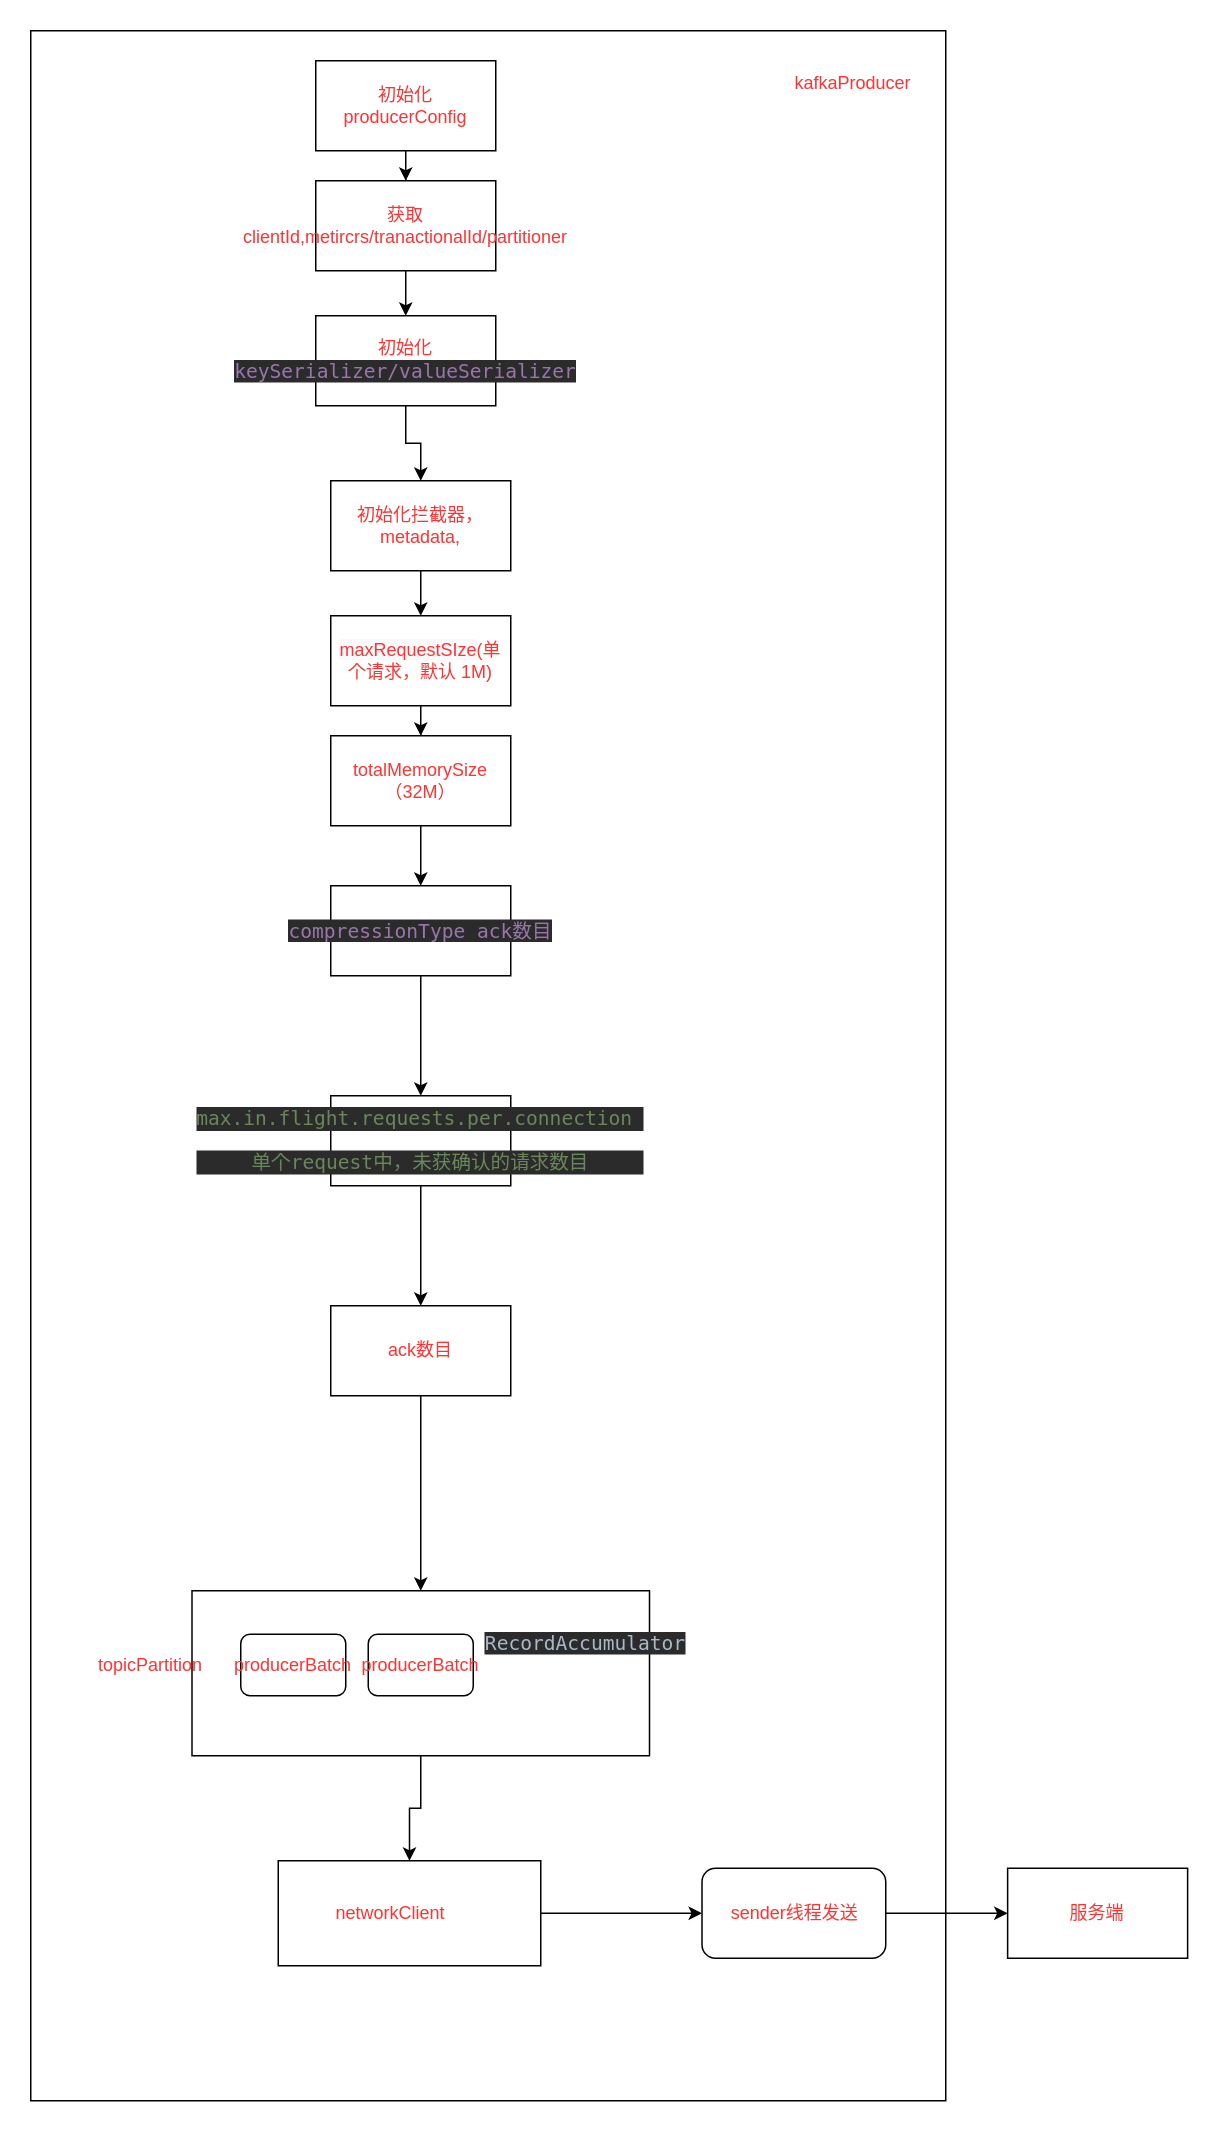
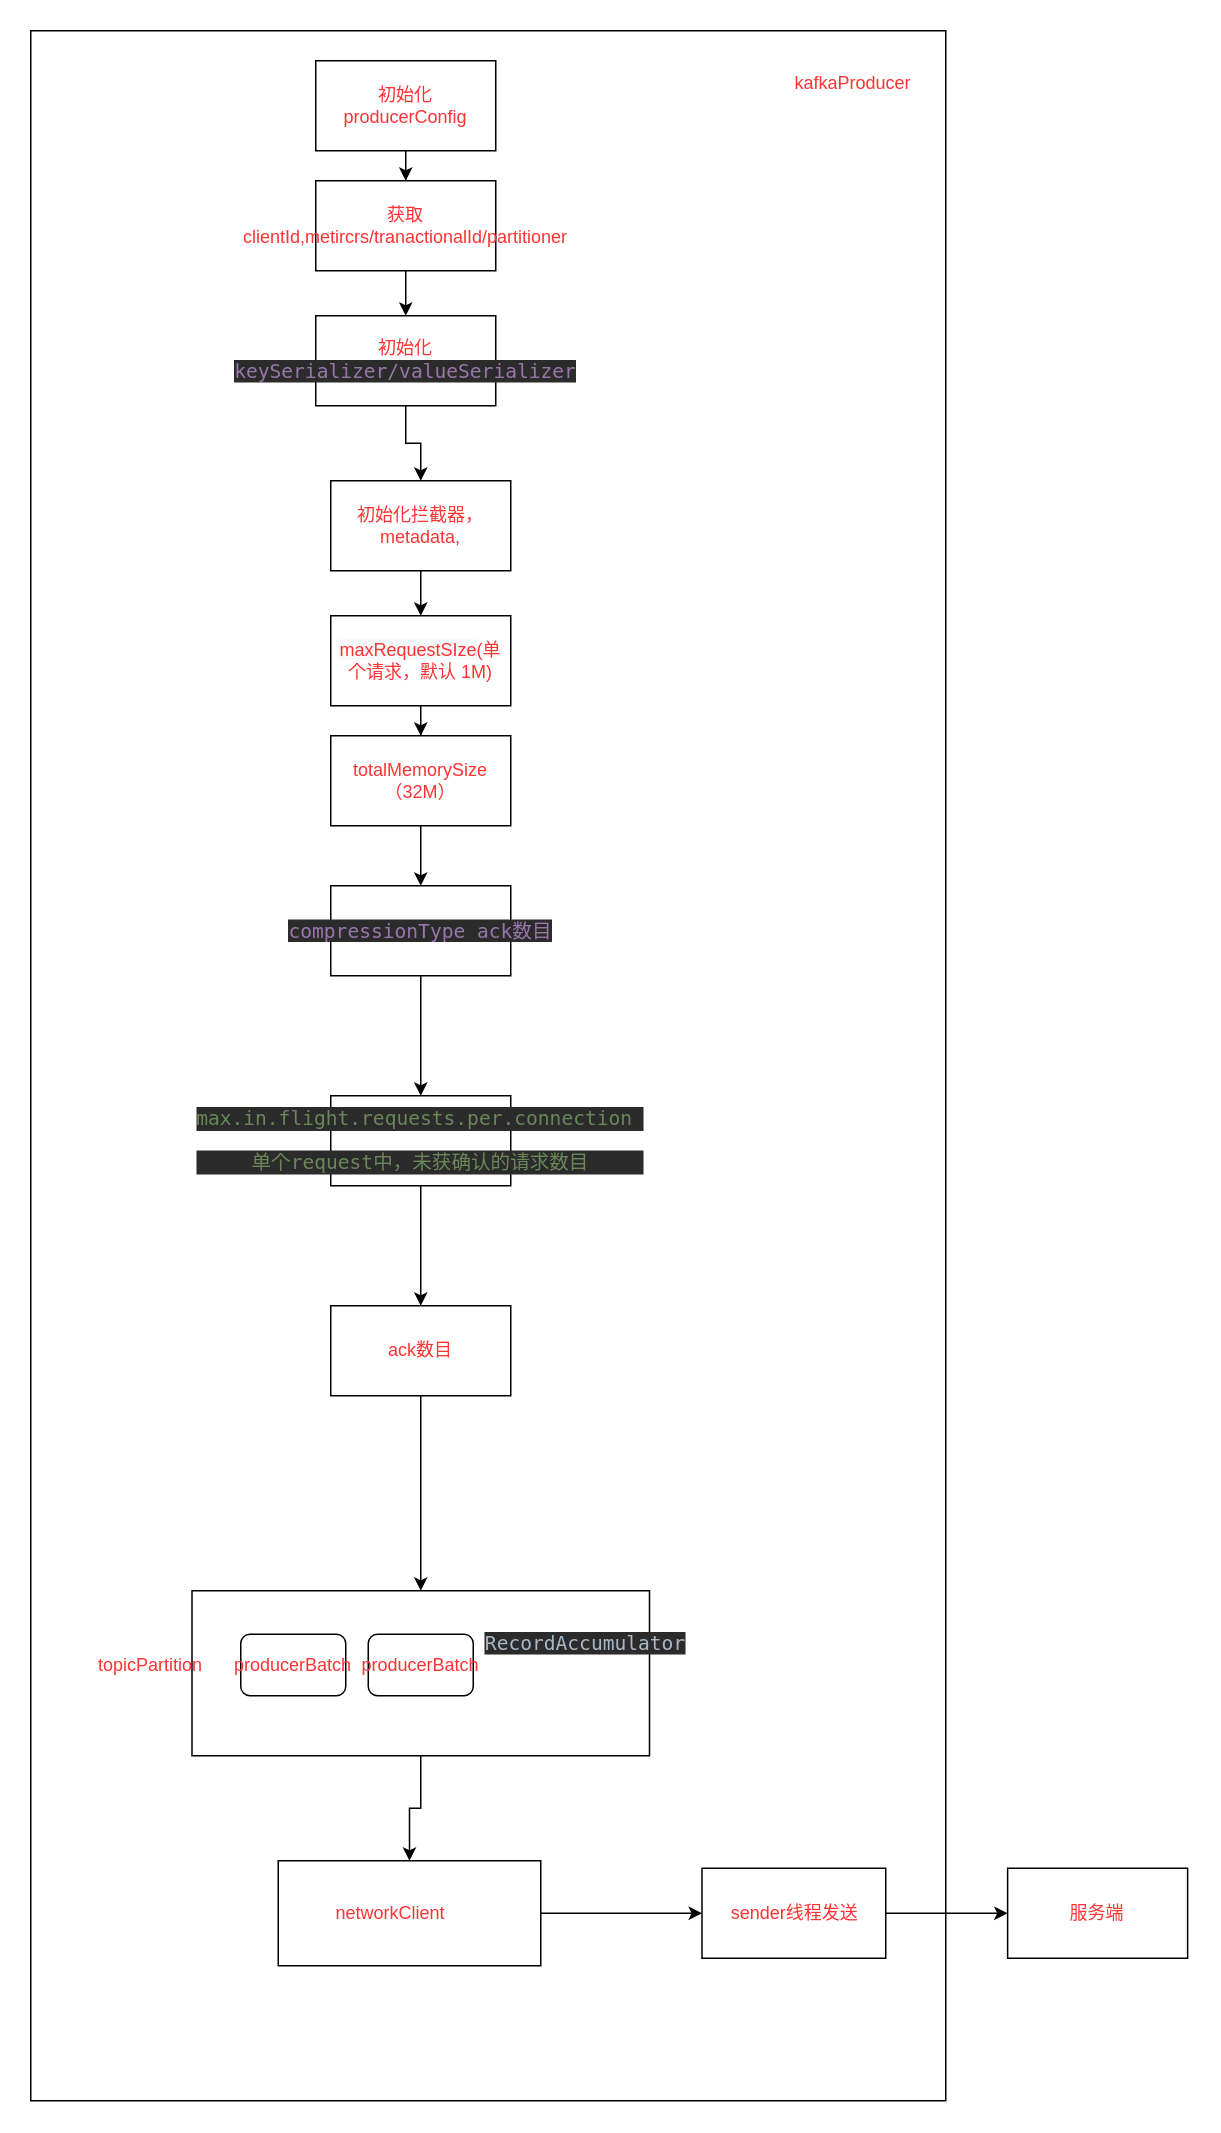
(794, 1913) -> (794, 1913)
